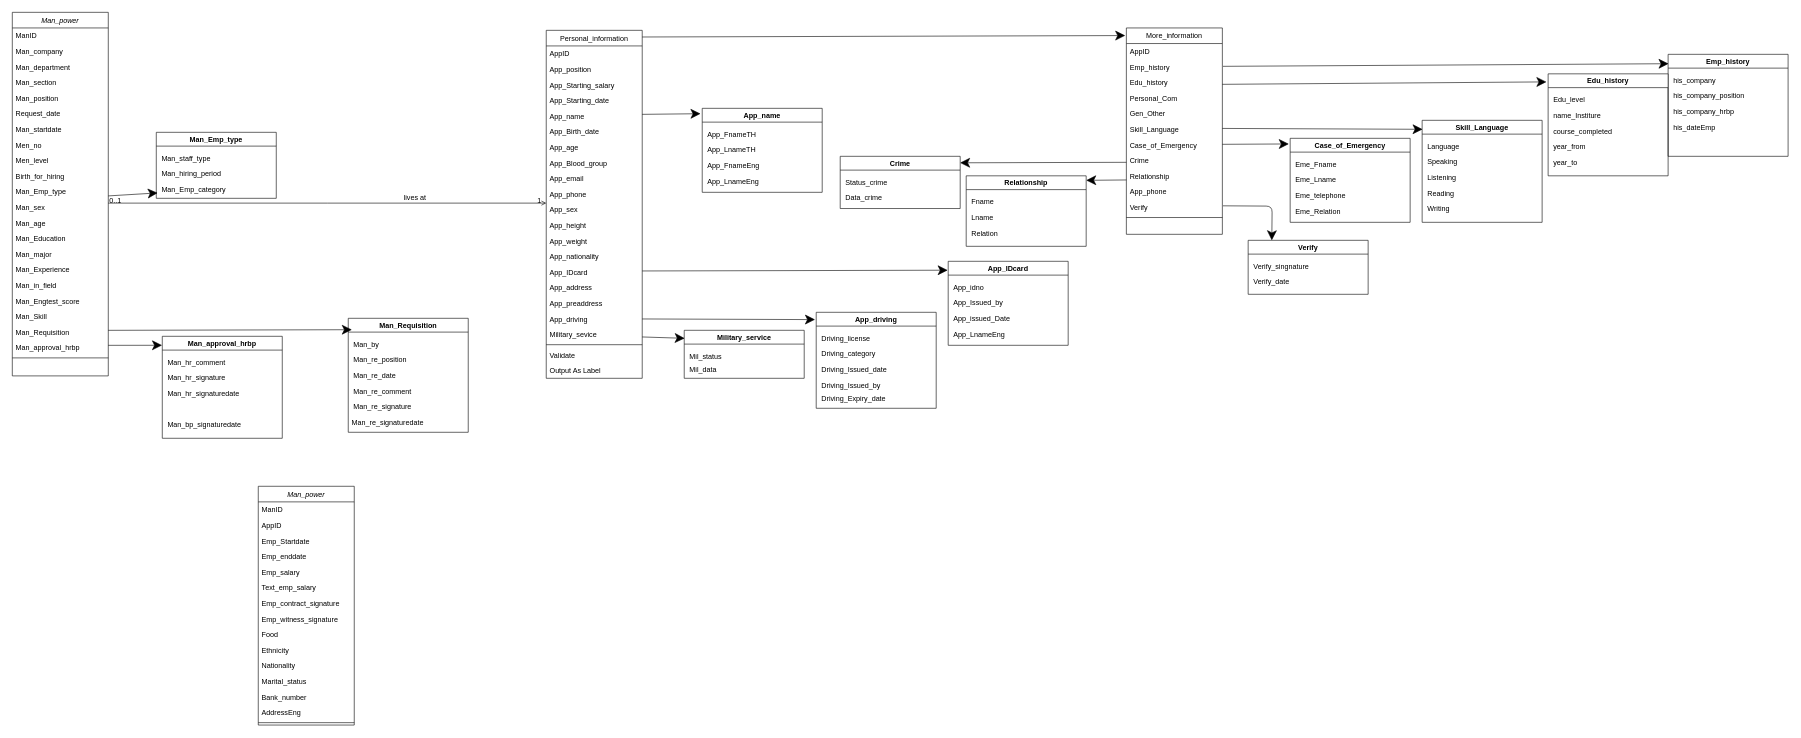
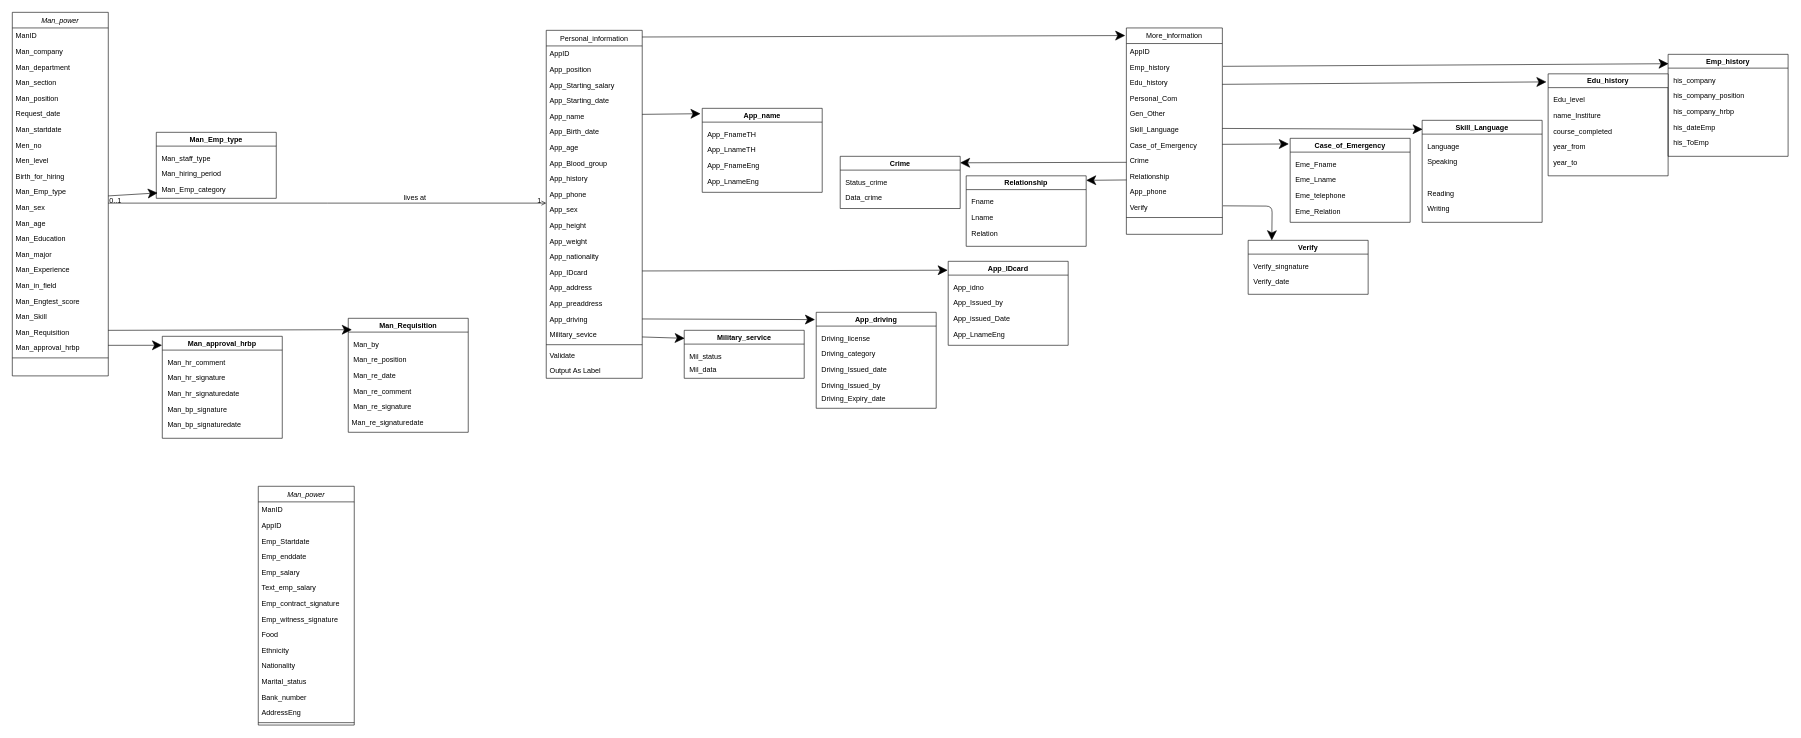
none -> (1718, 143)
(1472, 177) -> none
(566, 179) -> (571, 179)
none -> (212, 409)
